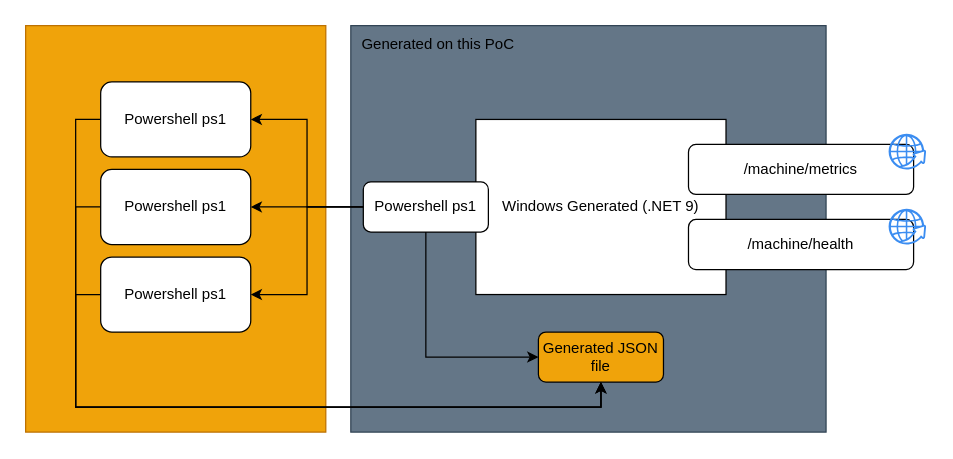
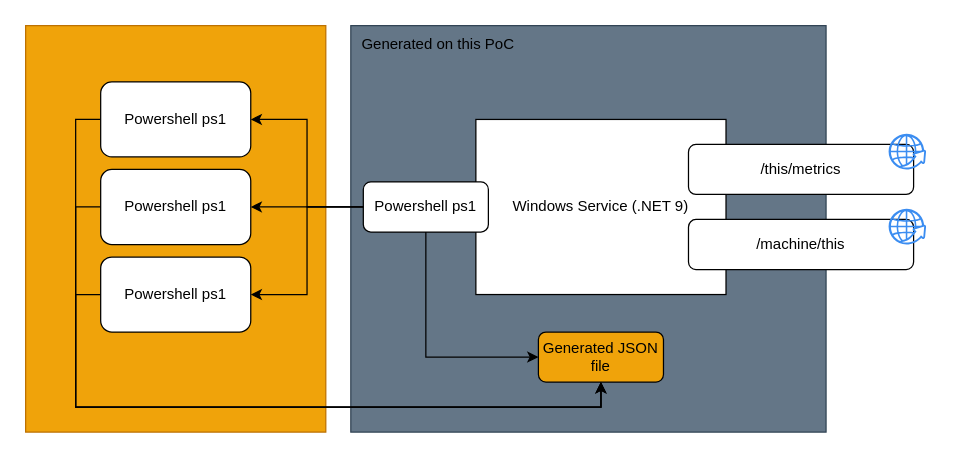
(801, 169) -> (801, 169)
(601, 207) -> (601, 207)
(801, 244) -> (801, 244)
